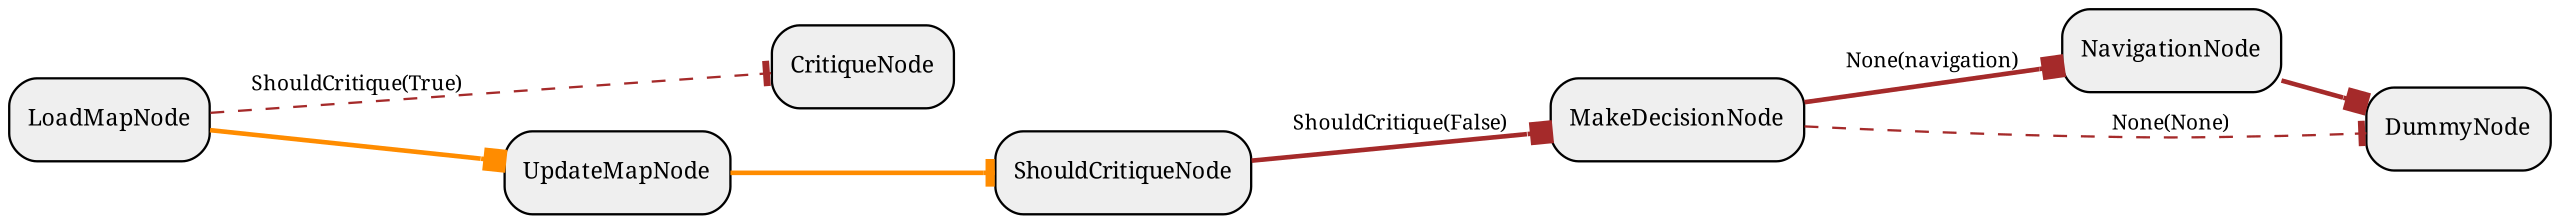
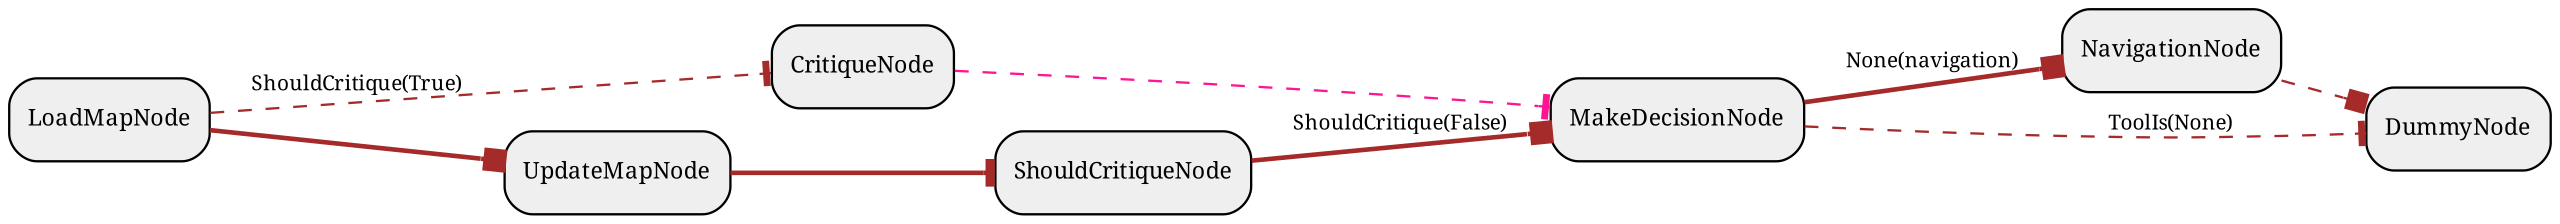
none -> (1247, 86)
(2312, 89) -> (2312, 89)
(2172, 124) -> (2172, 124)
(345, 144) -> (345, 144)
(857, 173) -> (857, 173)
